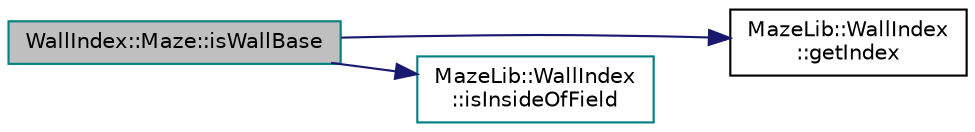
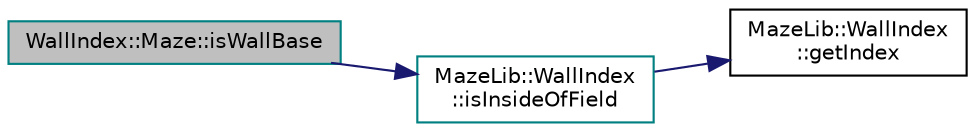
(525, 35) -> (681, 68)
